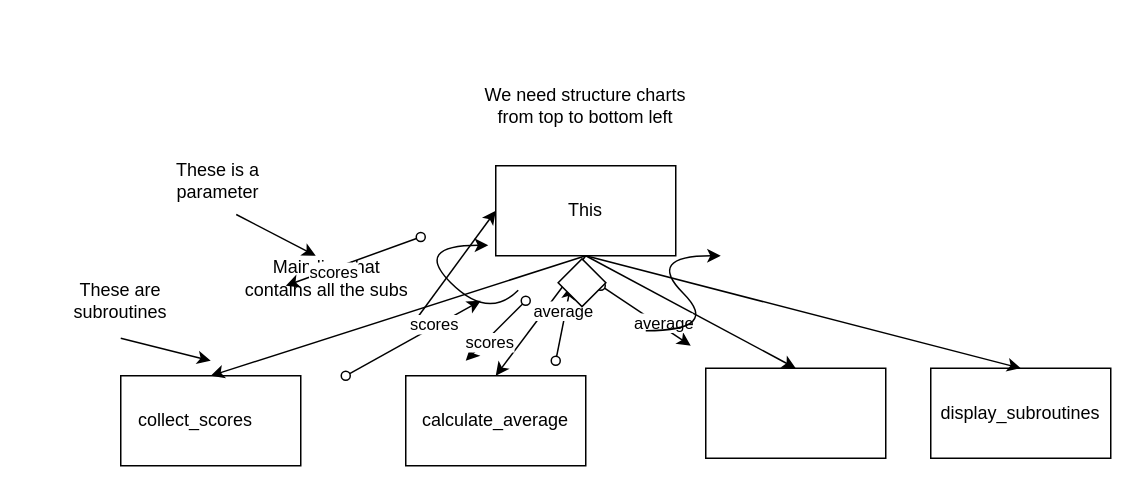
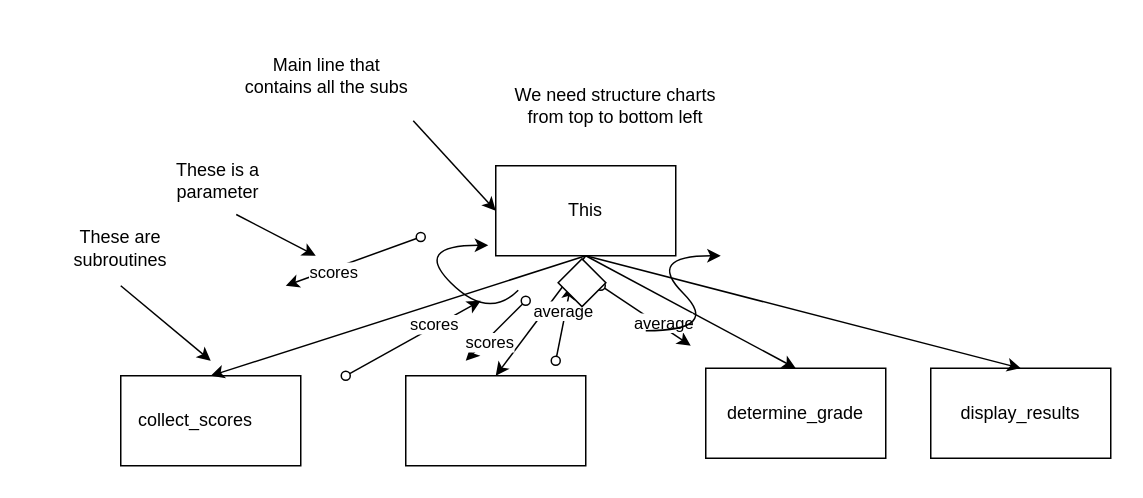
(586, 106) -> (616, 106)
(327, 278) -> (327, 76)
(121, 301) -> (121, 248)
none -> (796, 413)
(1021, 413) -> (1021, 413)
(496, 421) -> none
